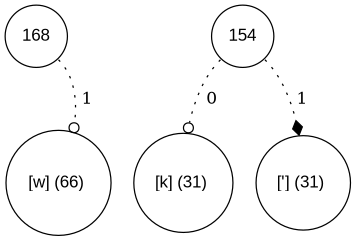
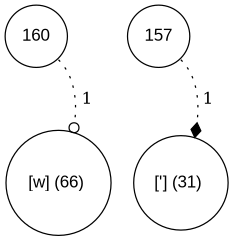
(36, 36) -> (36, 36)
(243, 36) -> (159, 36)
(183, 183) -> none
